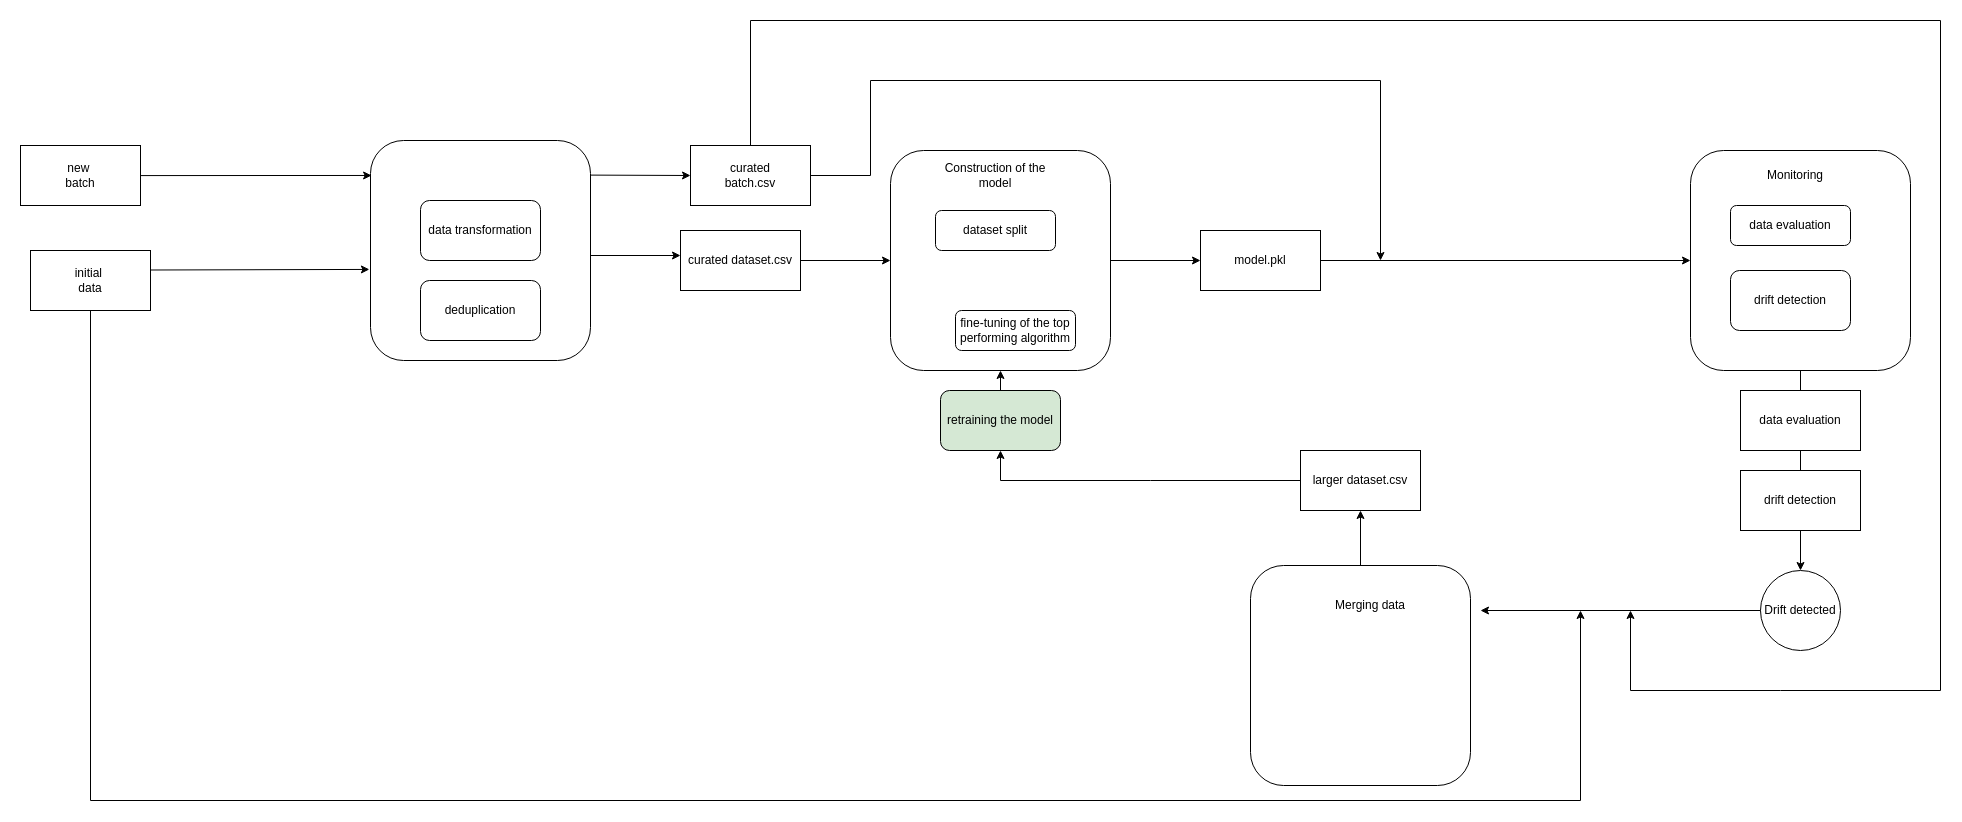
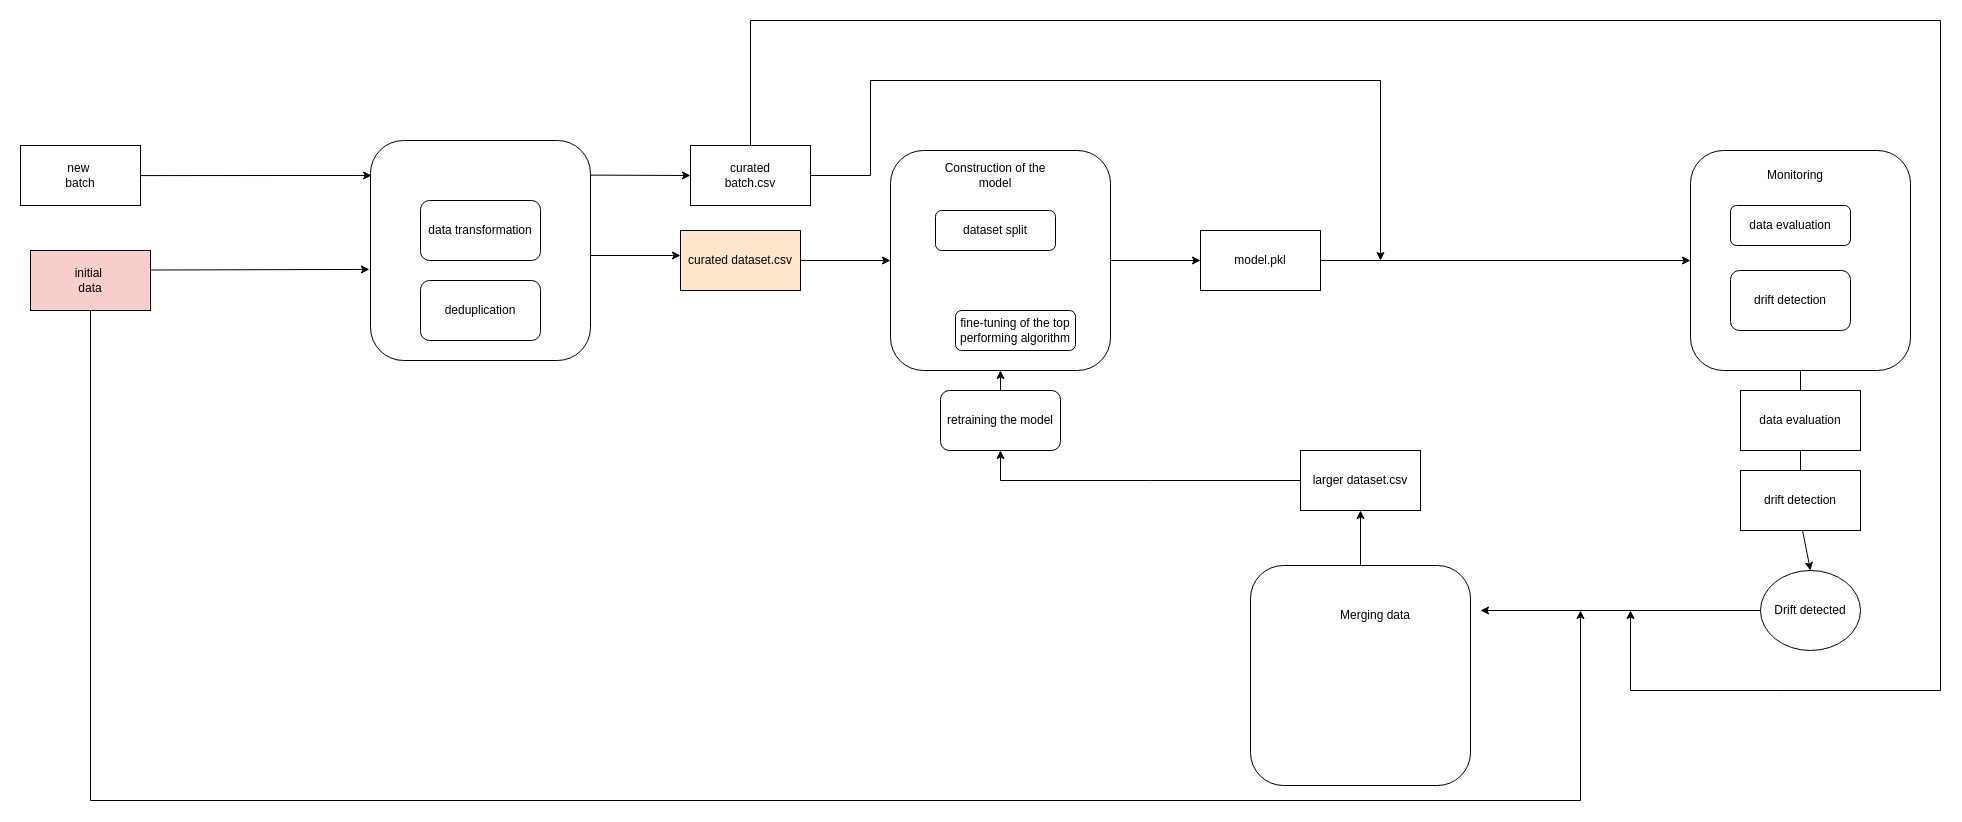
(741, 261) -> (741, 261)
(91, 281) -> (91, 281)
(1001, 421) -> (1001, 421)
(1371, 606) -> (1376, 616)
(1801, 611) -> (1811, 611)
